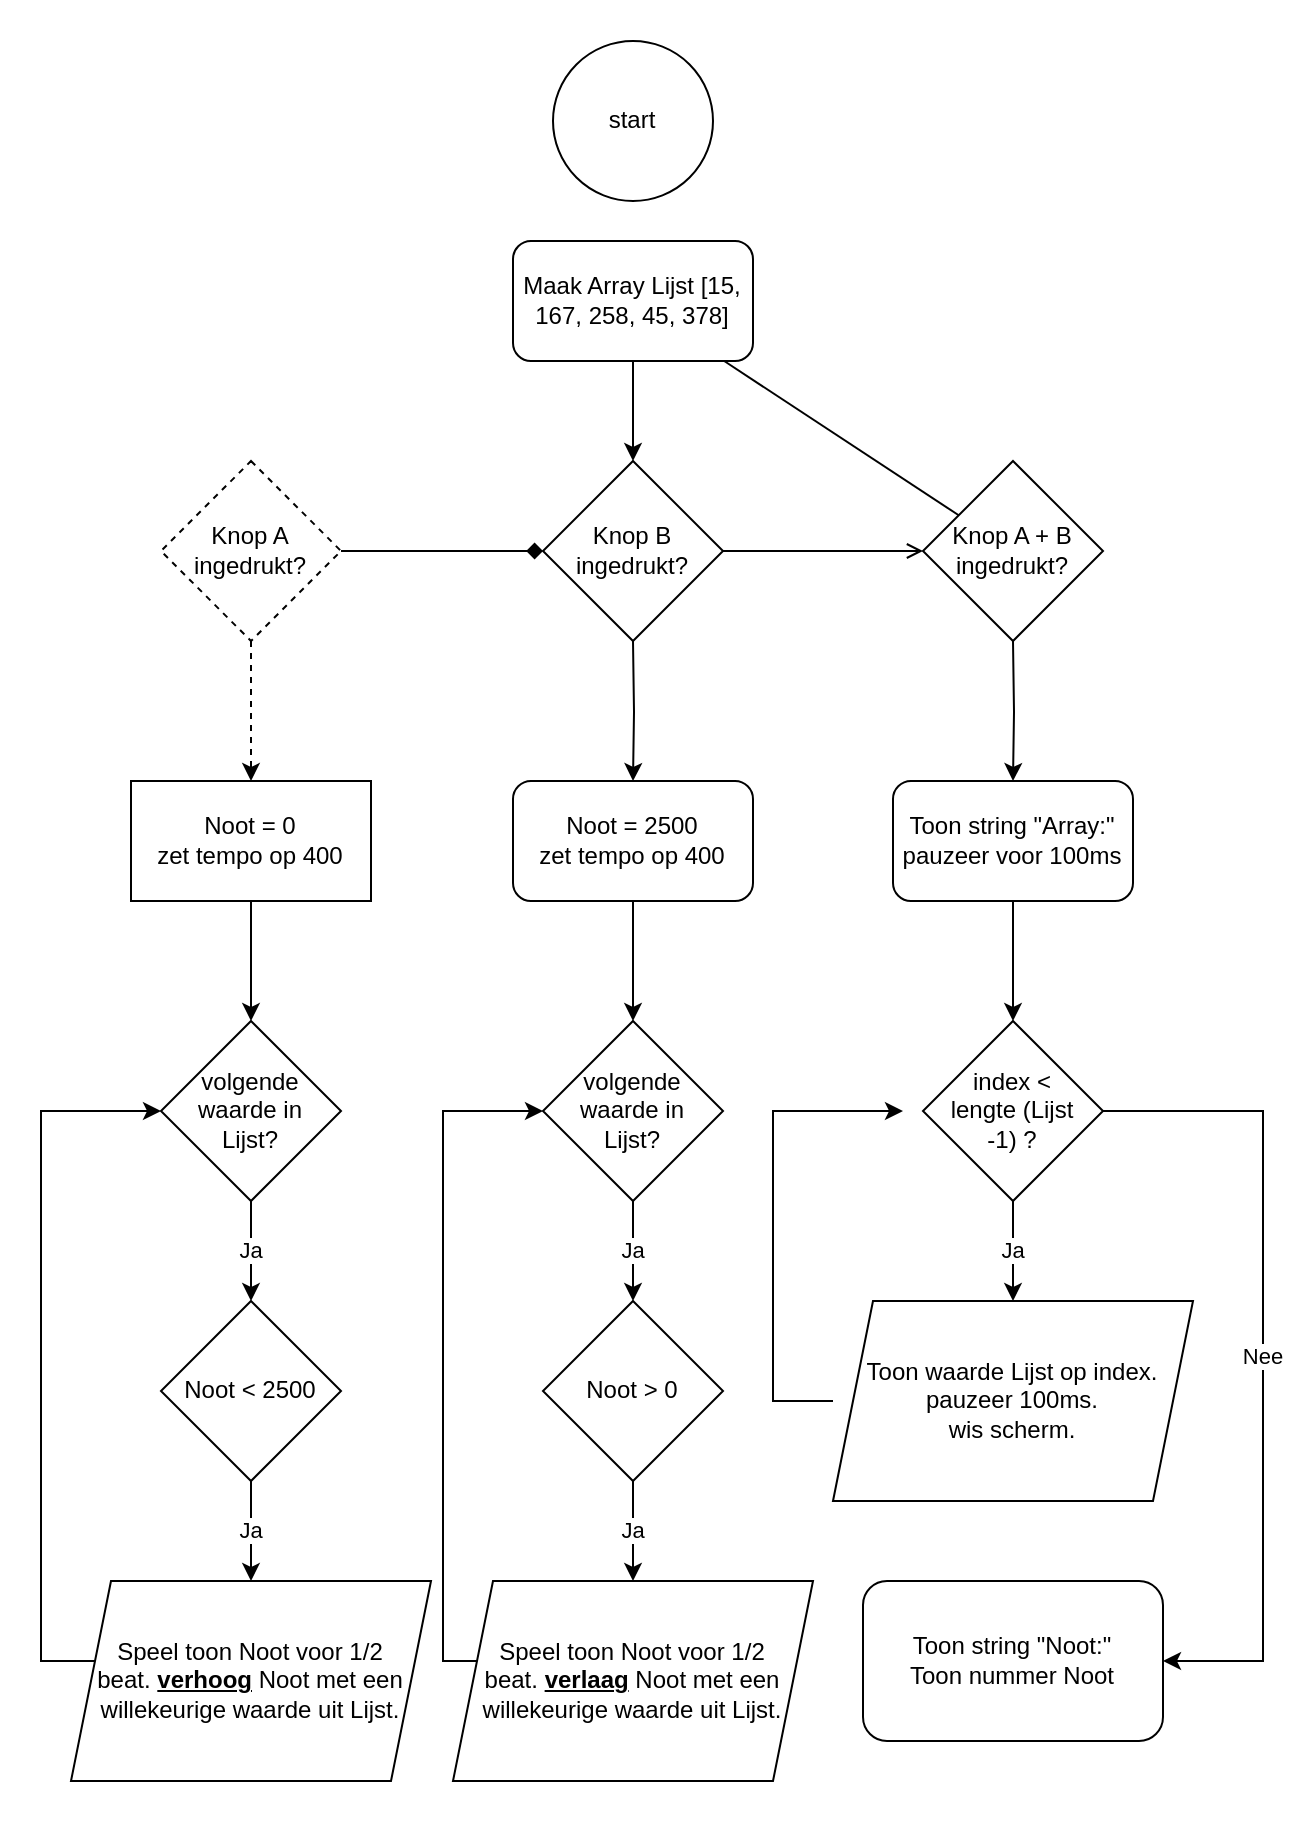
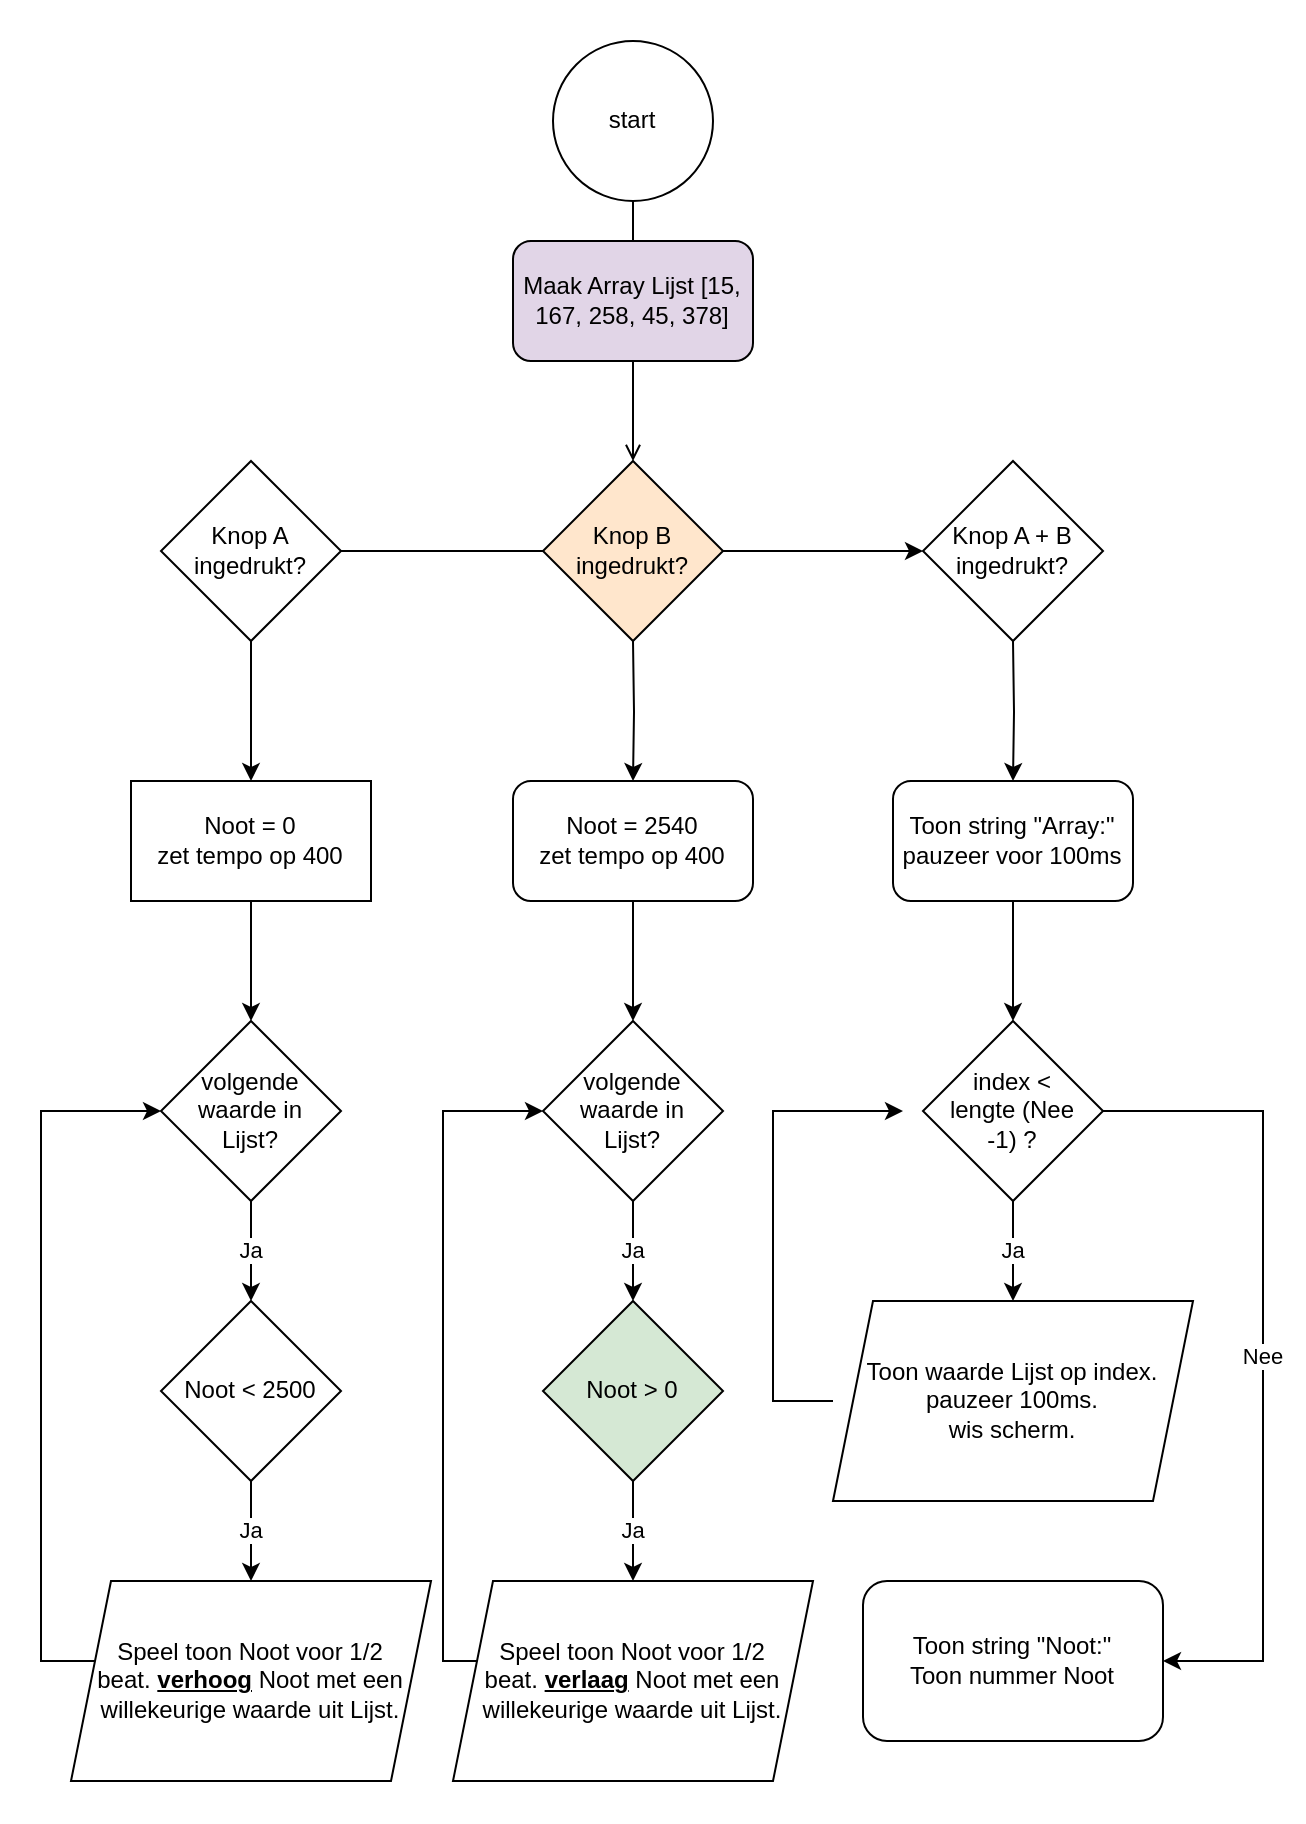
(633, 301) -> (633, 301)
(841, 438) -> (633, 221)
(633, 446) -> (633, 448)
(251, 551) -> (251, 551)
(527, 551) -> (534, 551)
(633, 551) -> (633, 551)
(910, 551) -> (908, 551)
(251, 701) -> (251, 701)
(633, 841) -> (633, 841)
(1013, 1111) -> (1013, 1111)
(633, 1391) -> (633, 1391)
